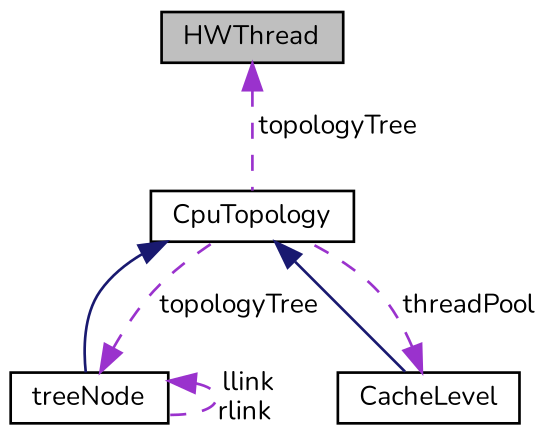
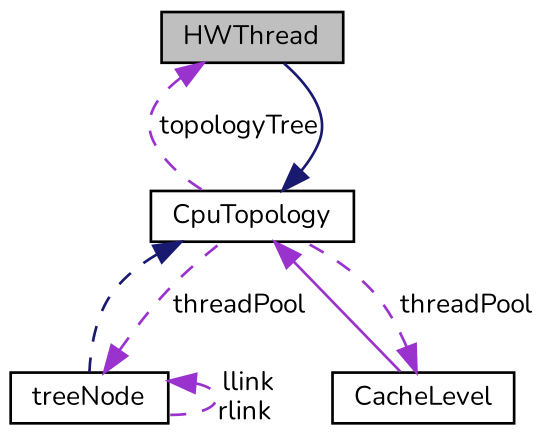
none -> (320, 114)
(93, 303) -> (106, 303)
(236, 306) -> (236, 306)
(350, 317) -> (347, 317)
